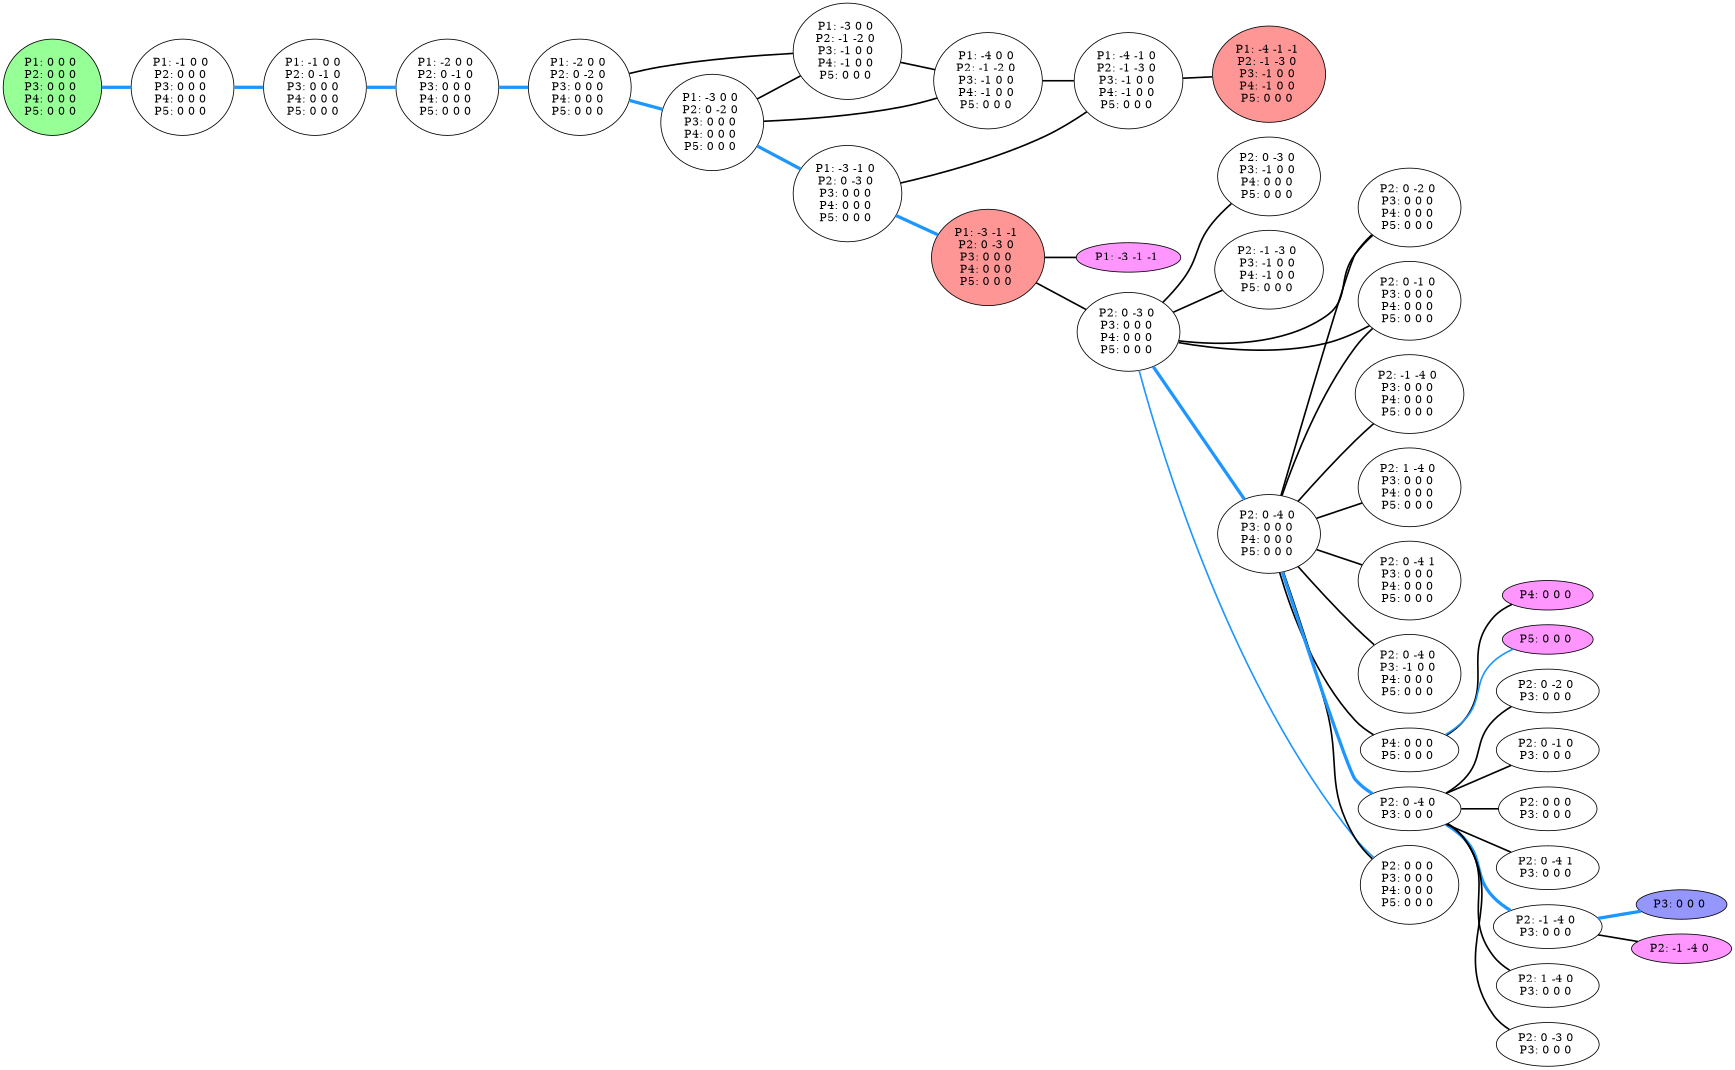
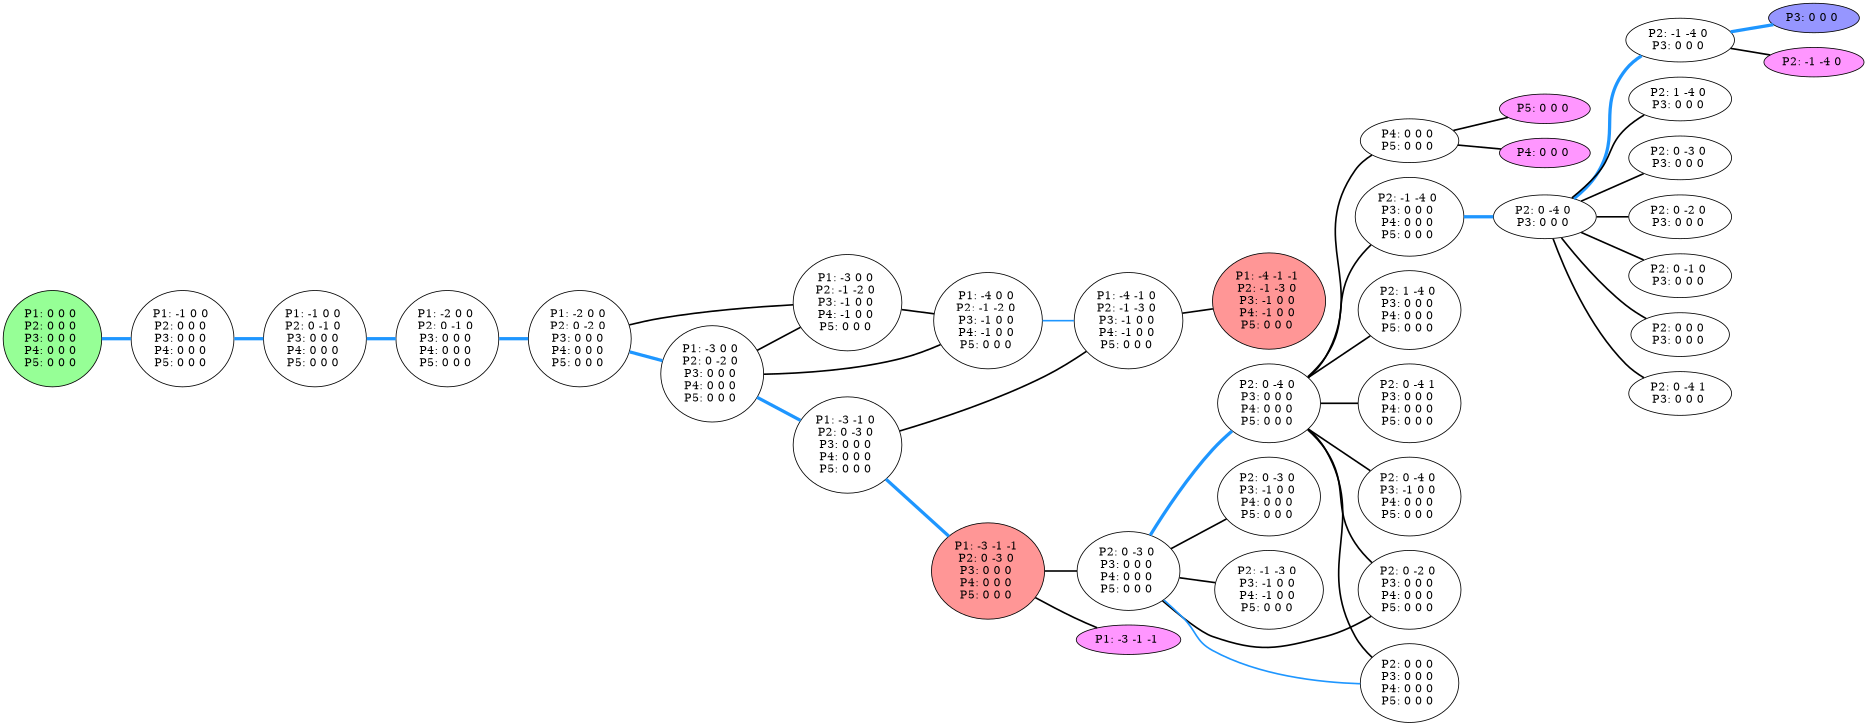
(1058, 81) -> (1058, 321)
(1410, 301) -> none
(1484, 674) -> (1481, 124)
(1337, 733) -> (1479, 217)
